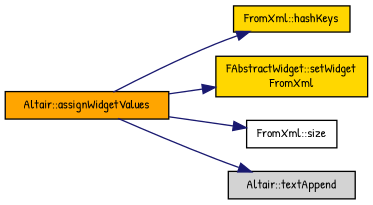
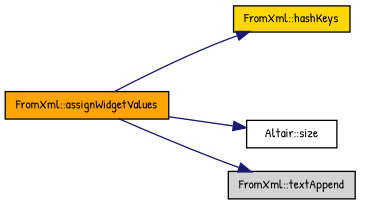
(292, 77) -> none
(87, 105) -> (87, 105)
(292, 134) -> (292, 134)
(292, 185) -> (292, 185)
